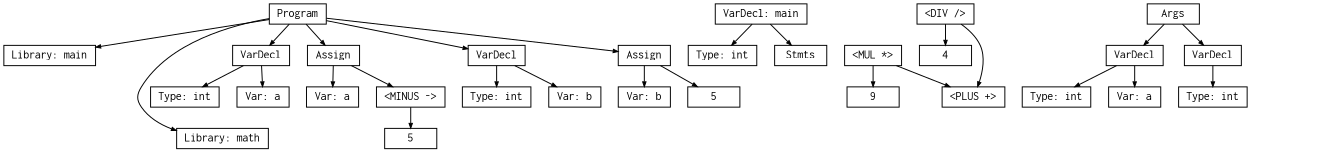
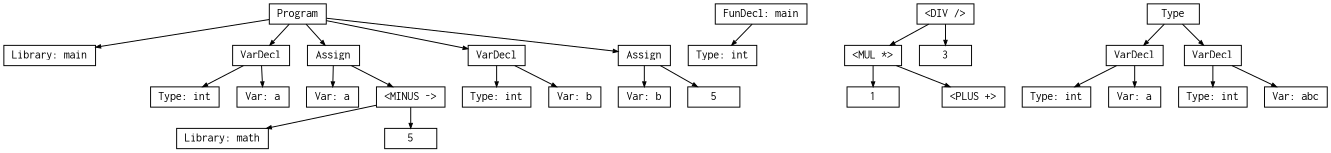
(761, 14) -> (761, 14)
(1173, 14) -> (1173, 14)
(982, 49) -> (911, 34)
(172, 55) -> (324, 116)
(801, 56) -> none
(945, 56) -> (945, 56)
(873, 97) -> (873, 97)
none -> (1296, 97)
